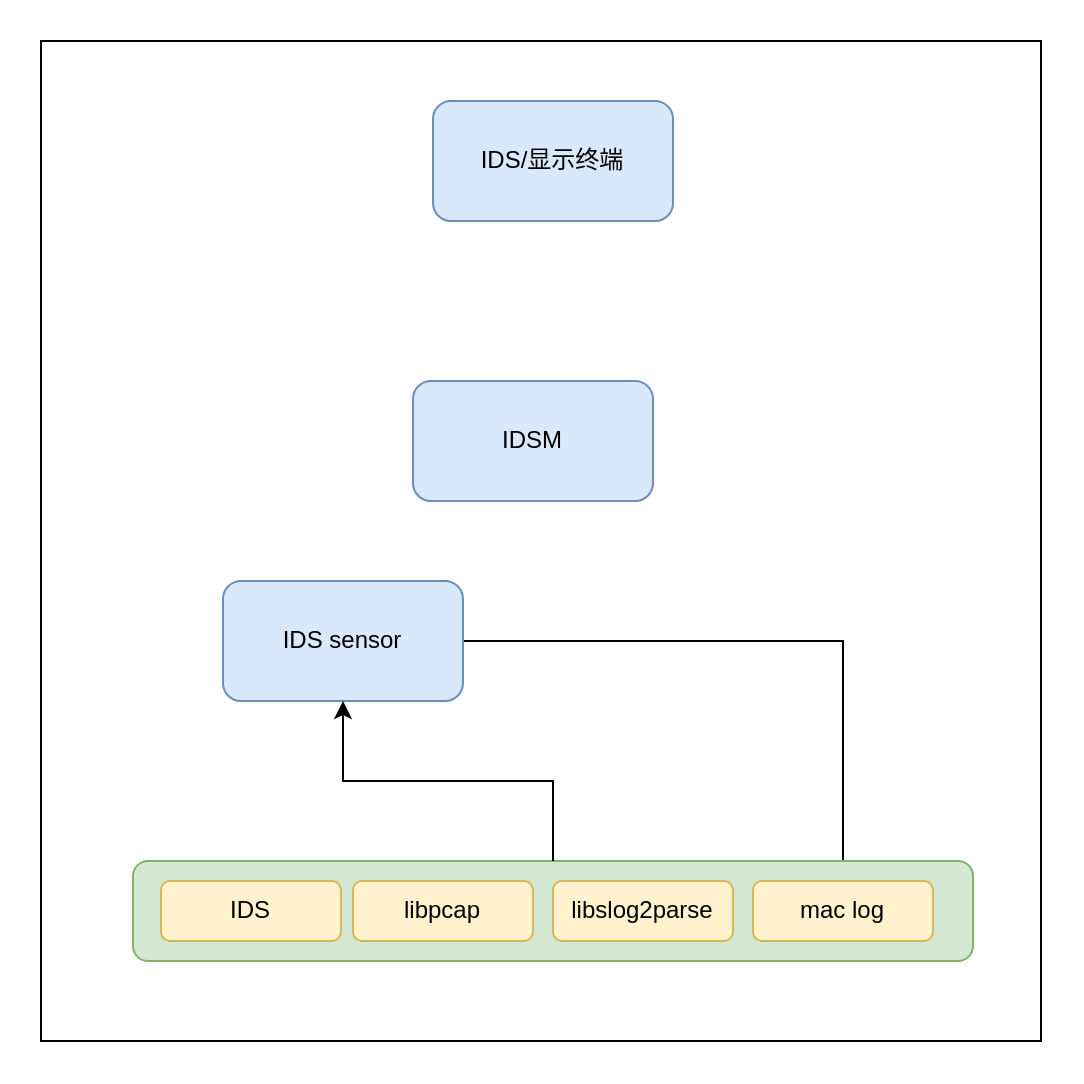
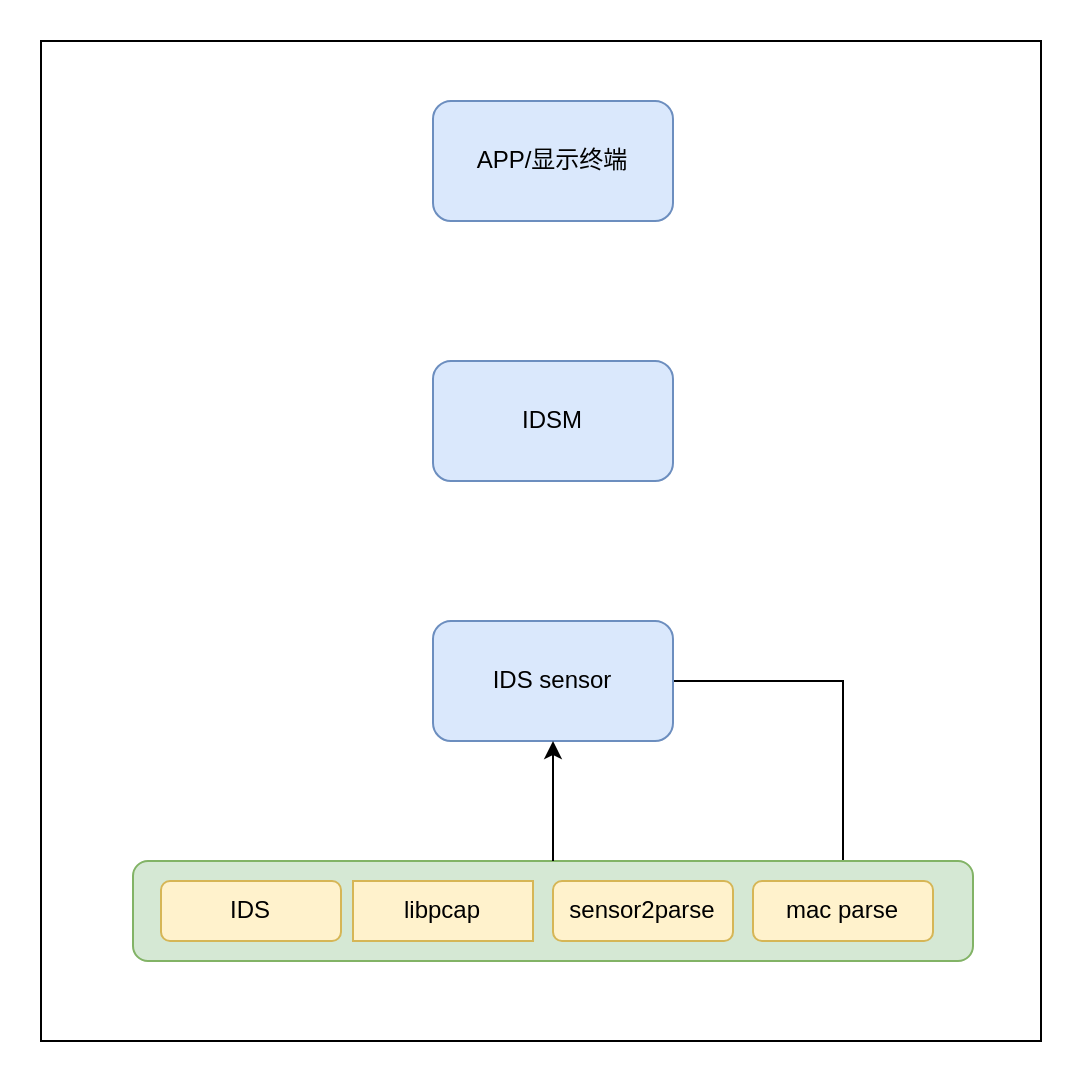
(553, 161) -> (553, 161)
(533, 441) -> (553, 421)
(343, 641) -> (553, 681)
(443, 911) -> (443, 911)
(643, 911) -> (643, 911)
(843, 911) -> (843, 911)
